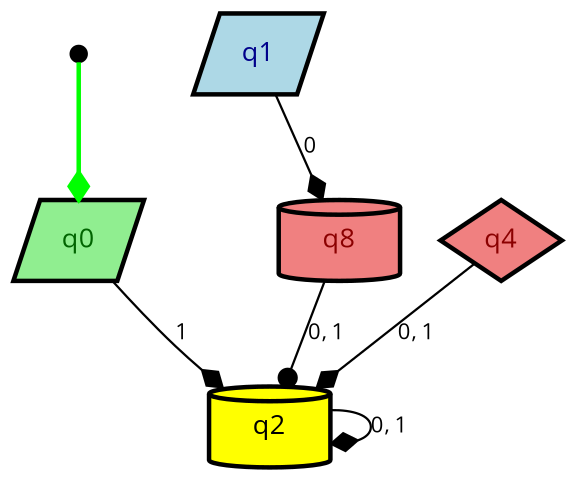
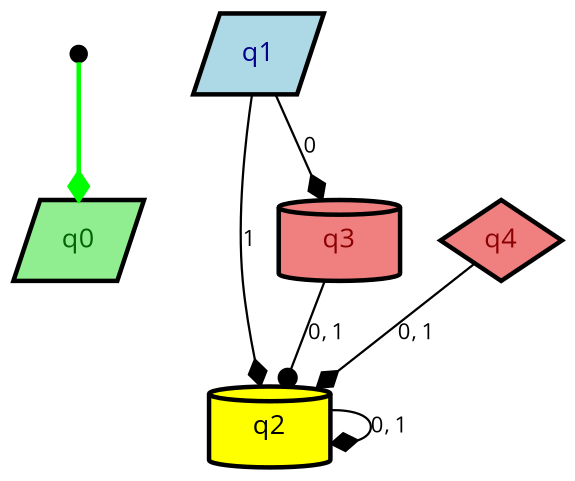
(339, 240) -> (339, 240)
(156, 327) -> (241, 227)
